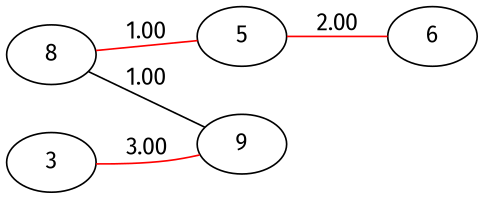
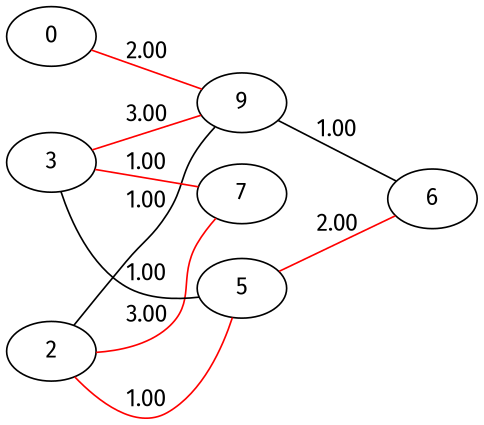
none -> (51, 36)
(51, 55) -> (51, 351)
none -> (337, 151)
none -> (242, 194)
none -> (106, 270)
